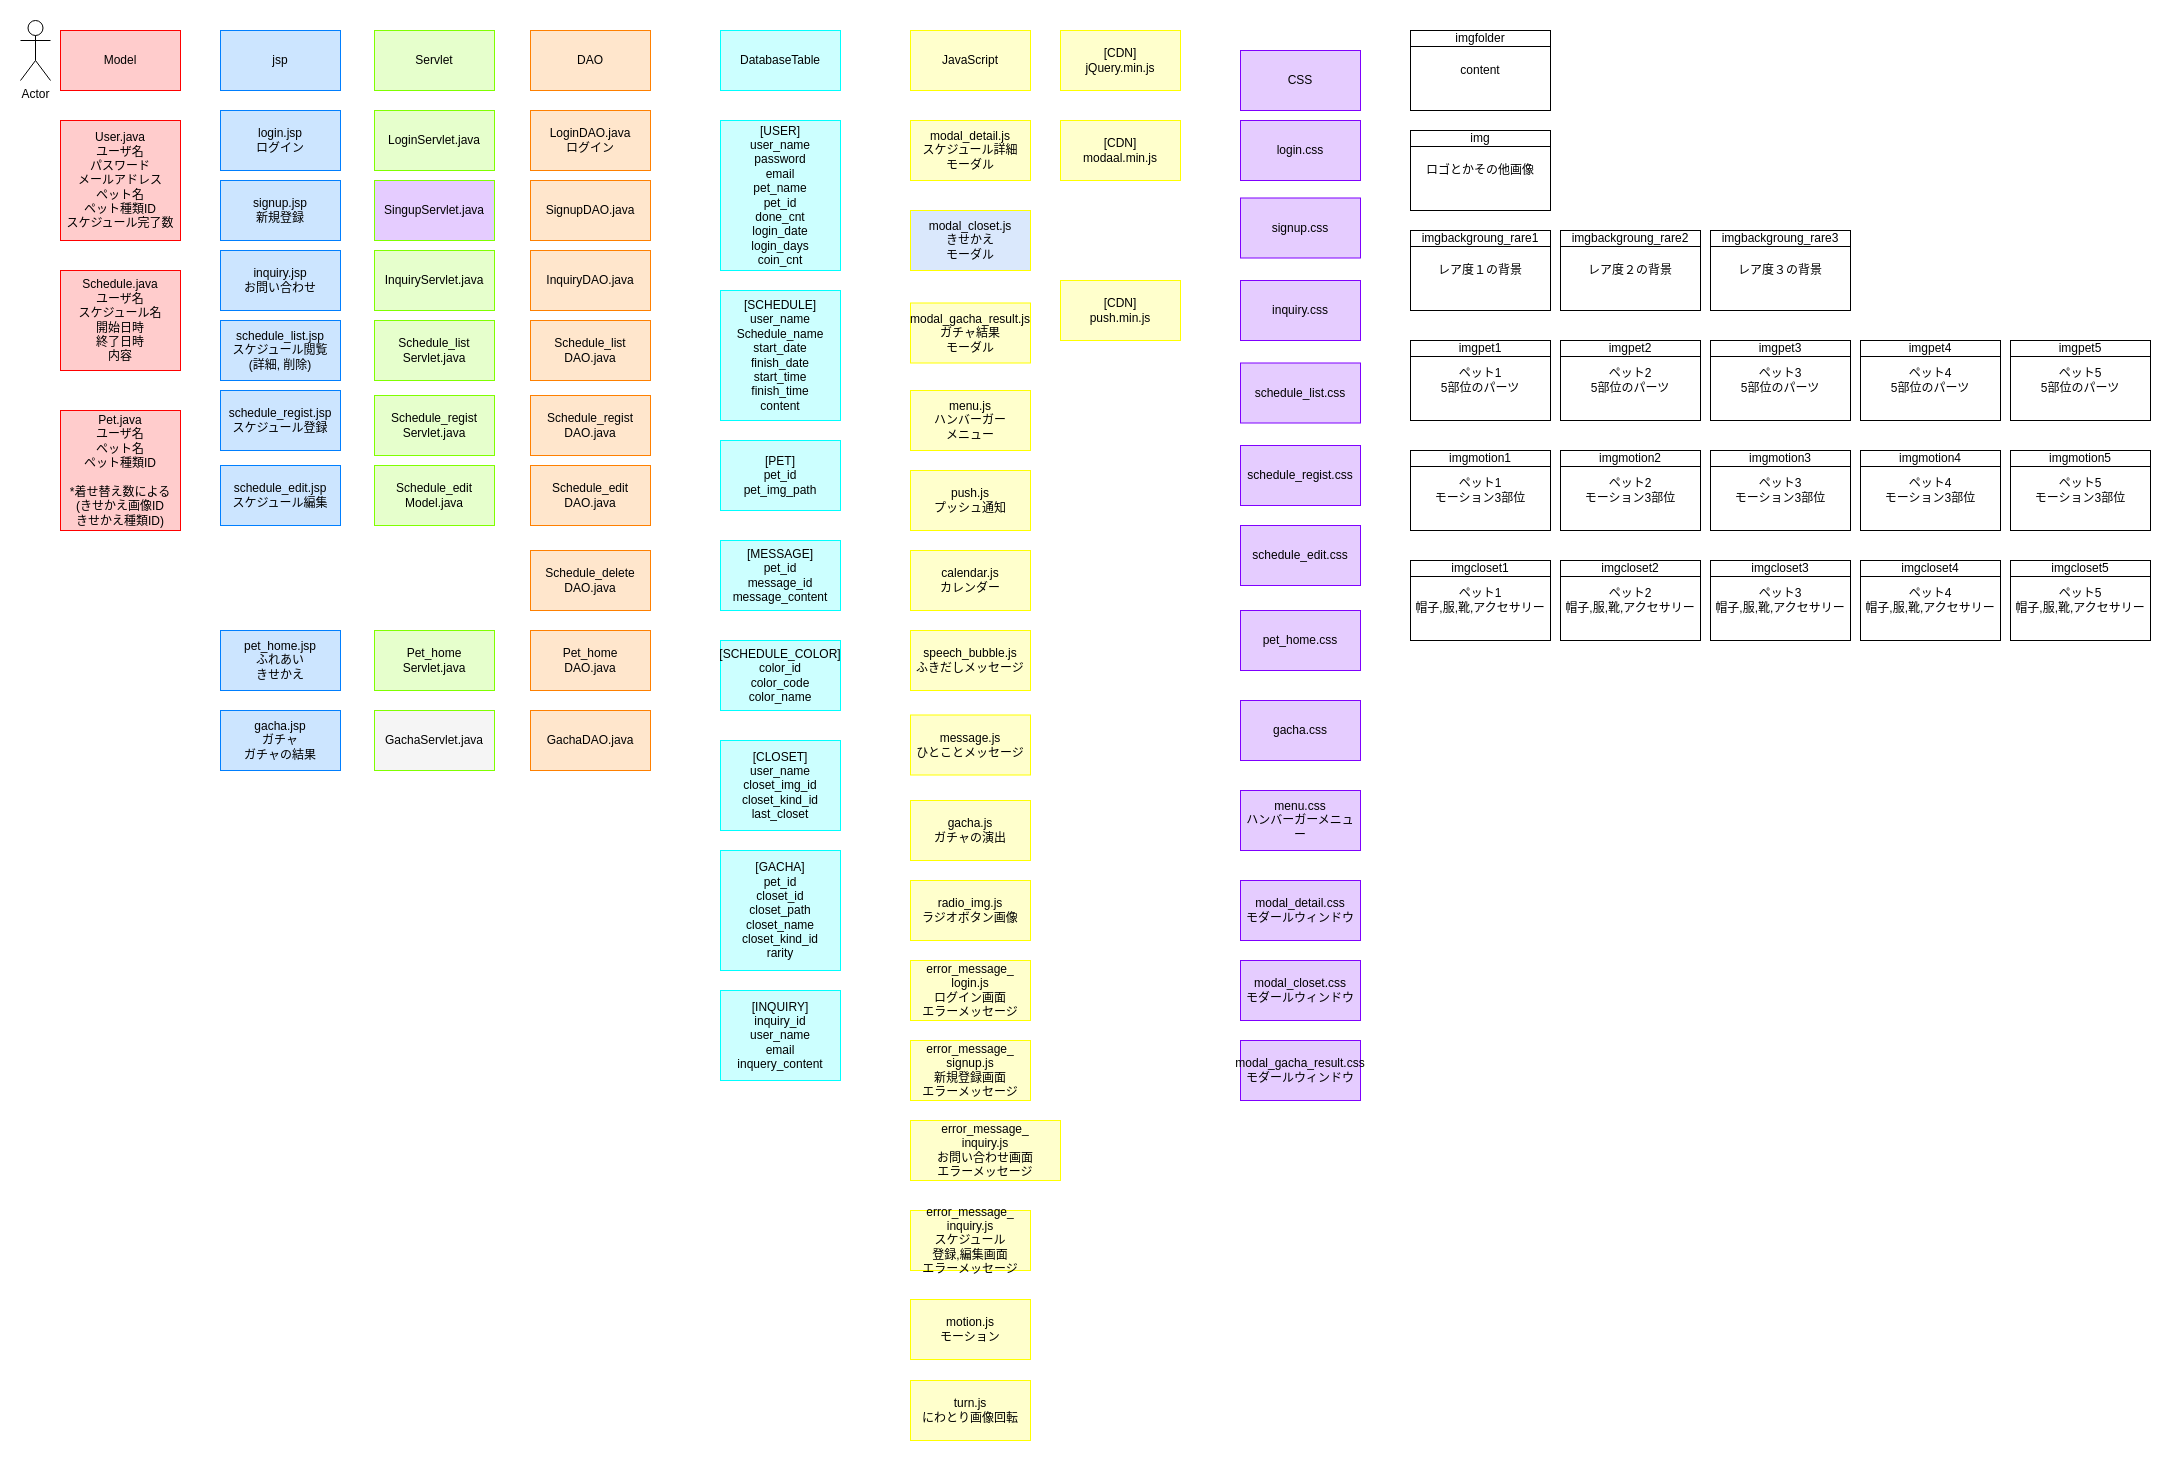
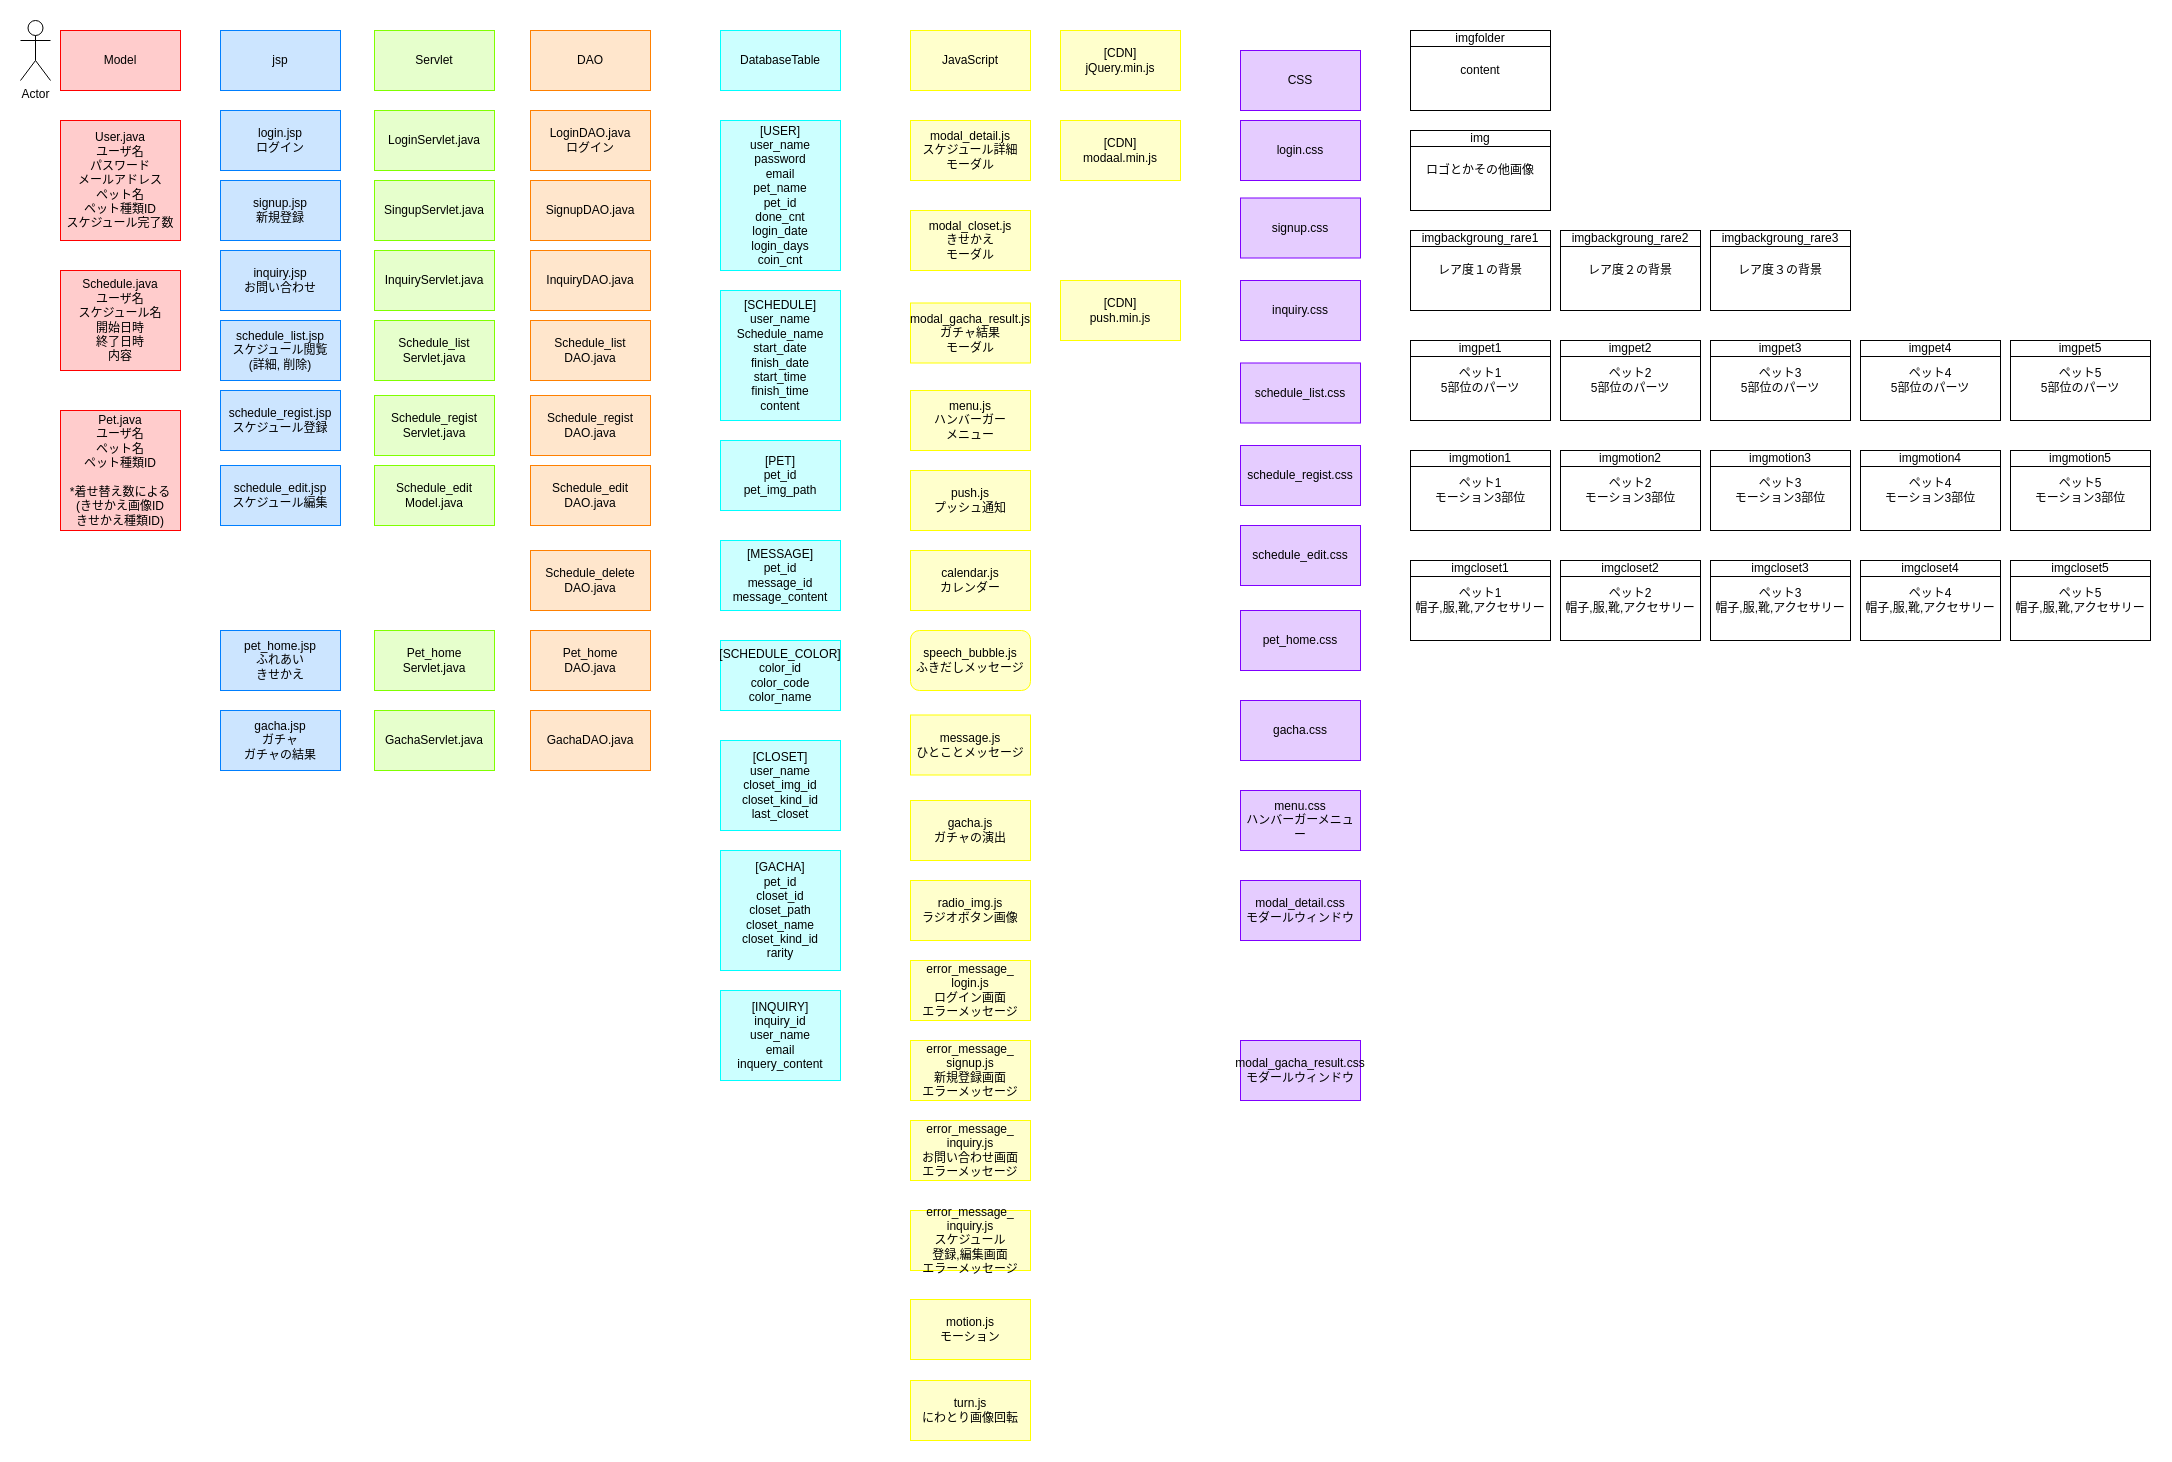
(435, 211) -> (435, 211)
(971, 241) -> (971, 241)
(971, 661) -> (971, 661)
(435, 741) -> (435, 741)
(1301, 991) -> none
(986, 1151) -> (971, 1151)
